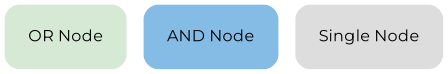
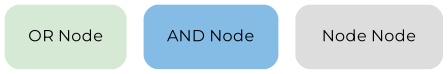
(369, 37) -> (369, 37)
